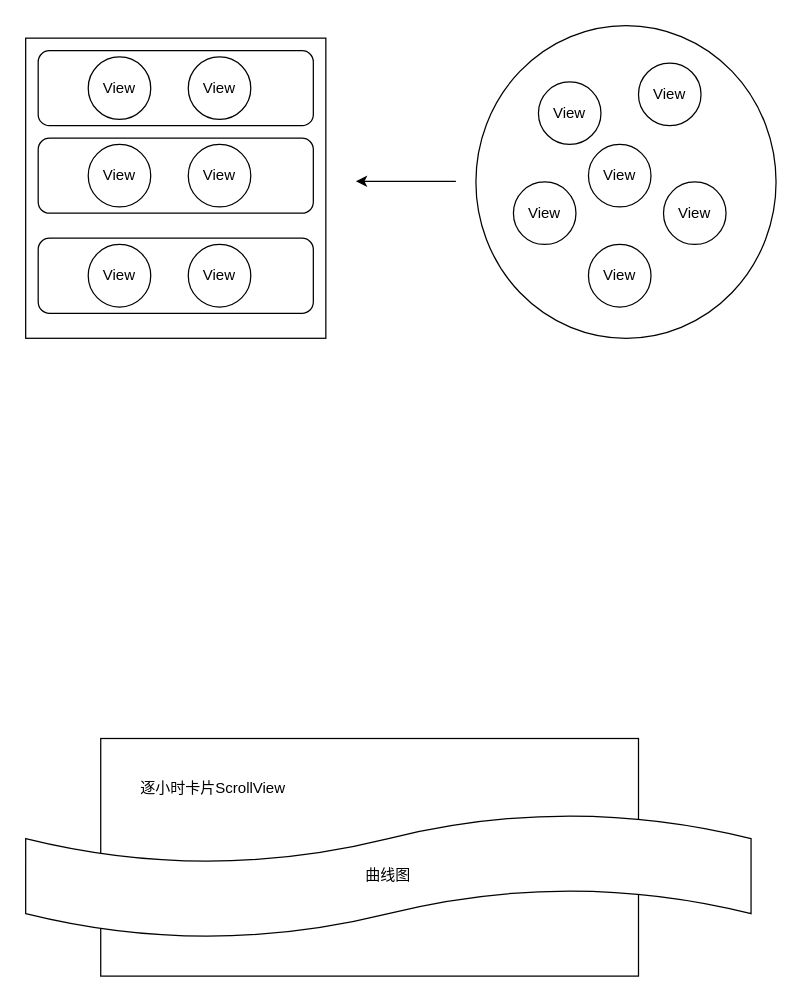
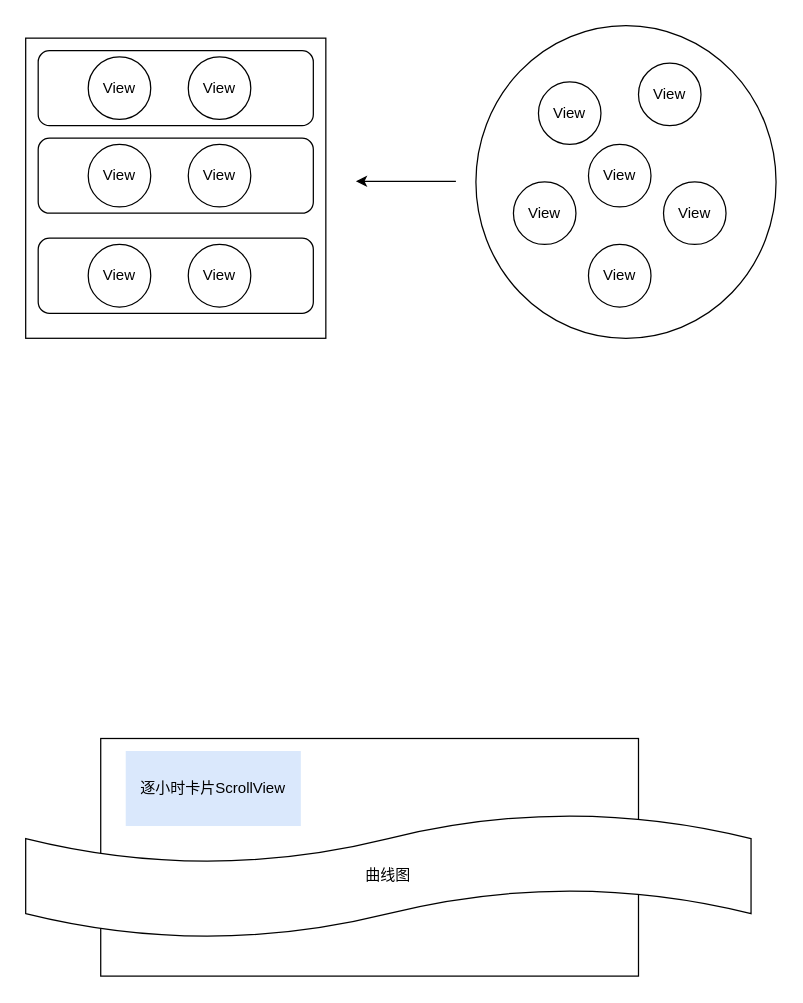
(213, 788) -> (213, 788)
